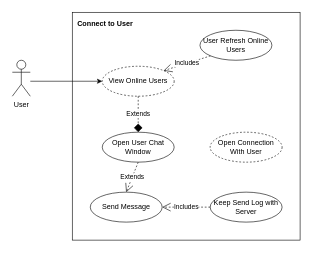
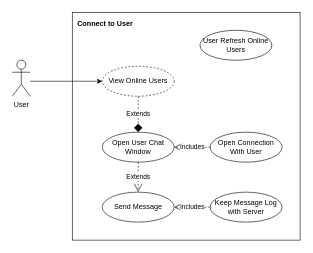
(188, 63) -> none
none -> (193, 147)
(246, 147) -> (246, 147)
(126, 207) -> (138, 207)
(246, 207) -> (246, 207)
